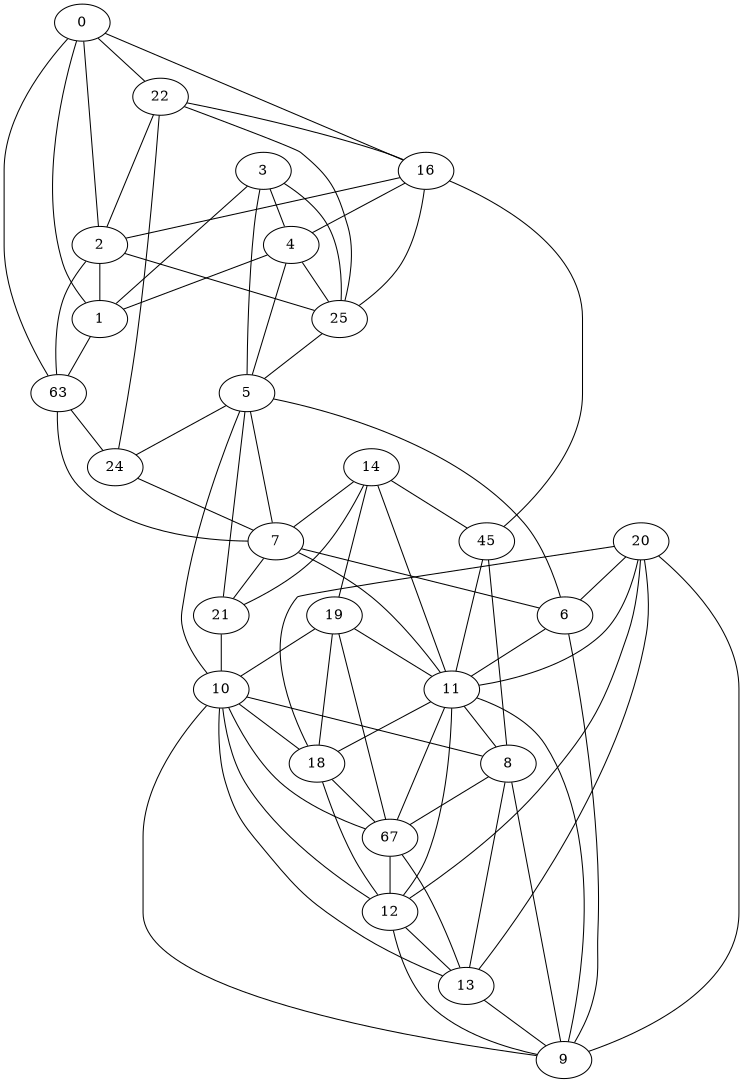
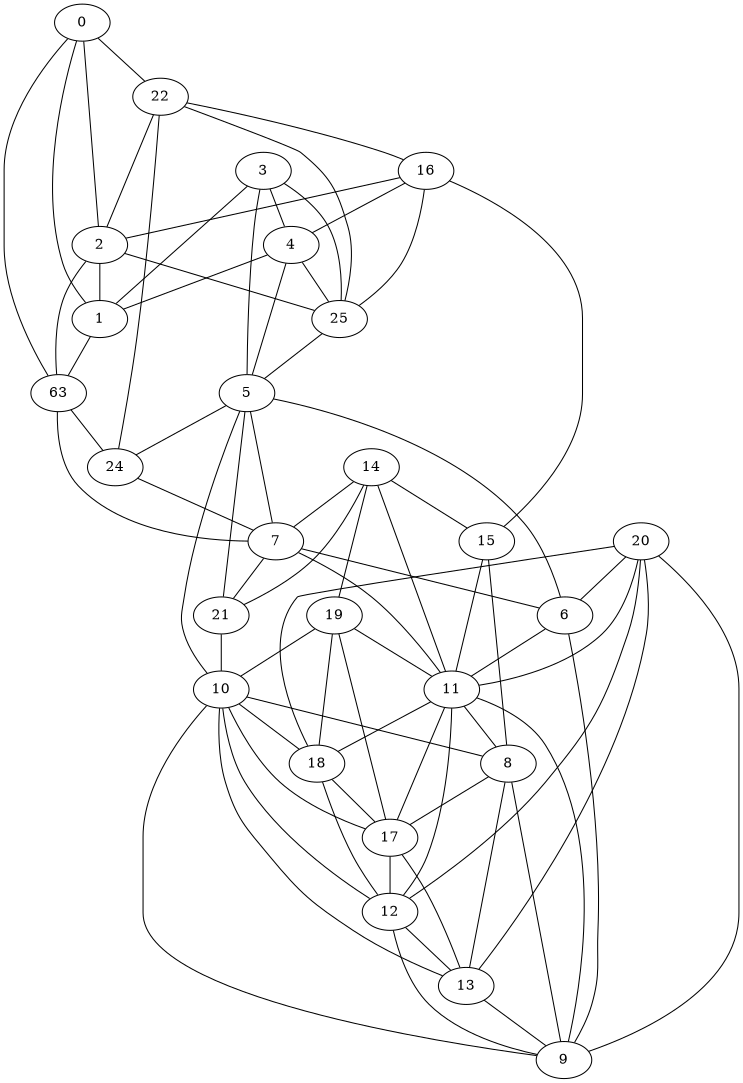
(254, 97) -> none
(487, 541) -> (487, 541)
(390, 838) -> (390, 838)
